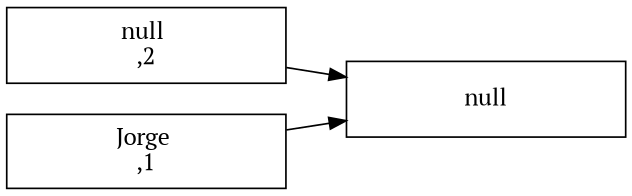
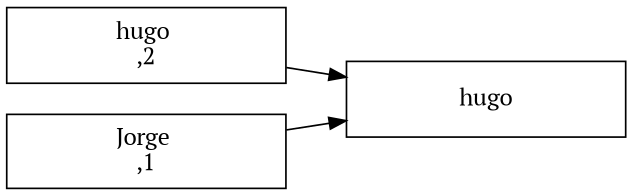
(146, 45) -> (146, 45)
(486, 99) -> (486, 99)
